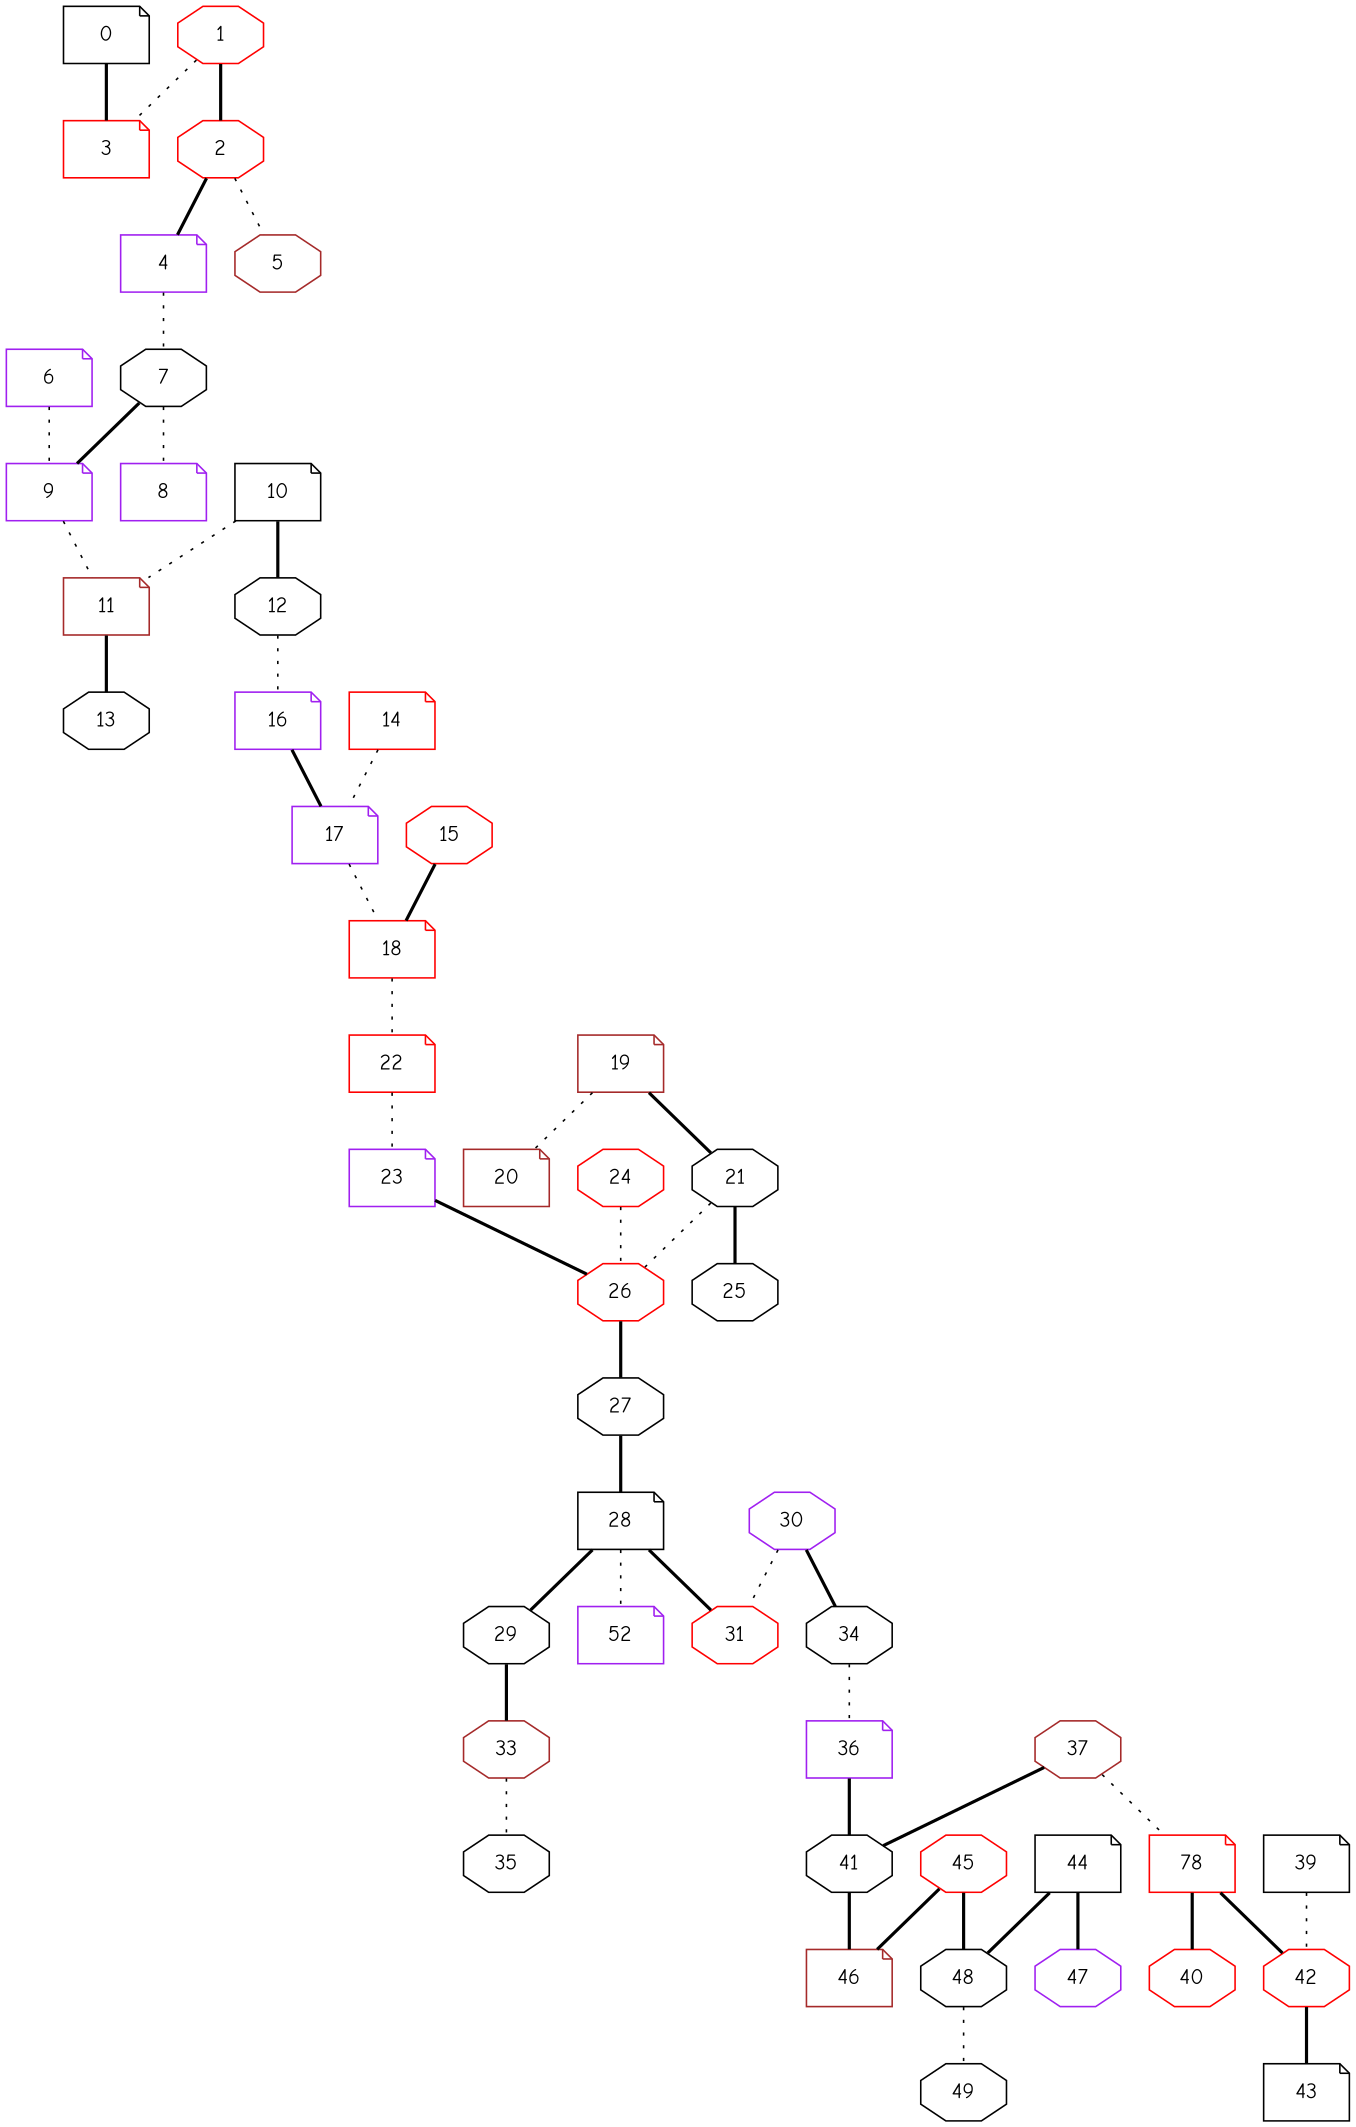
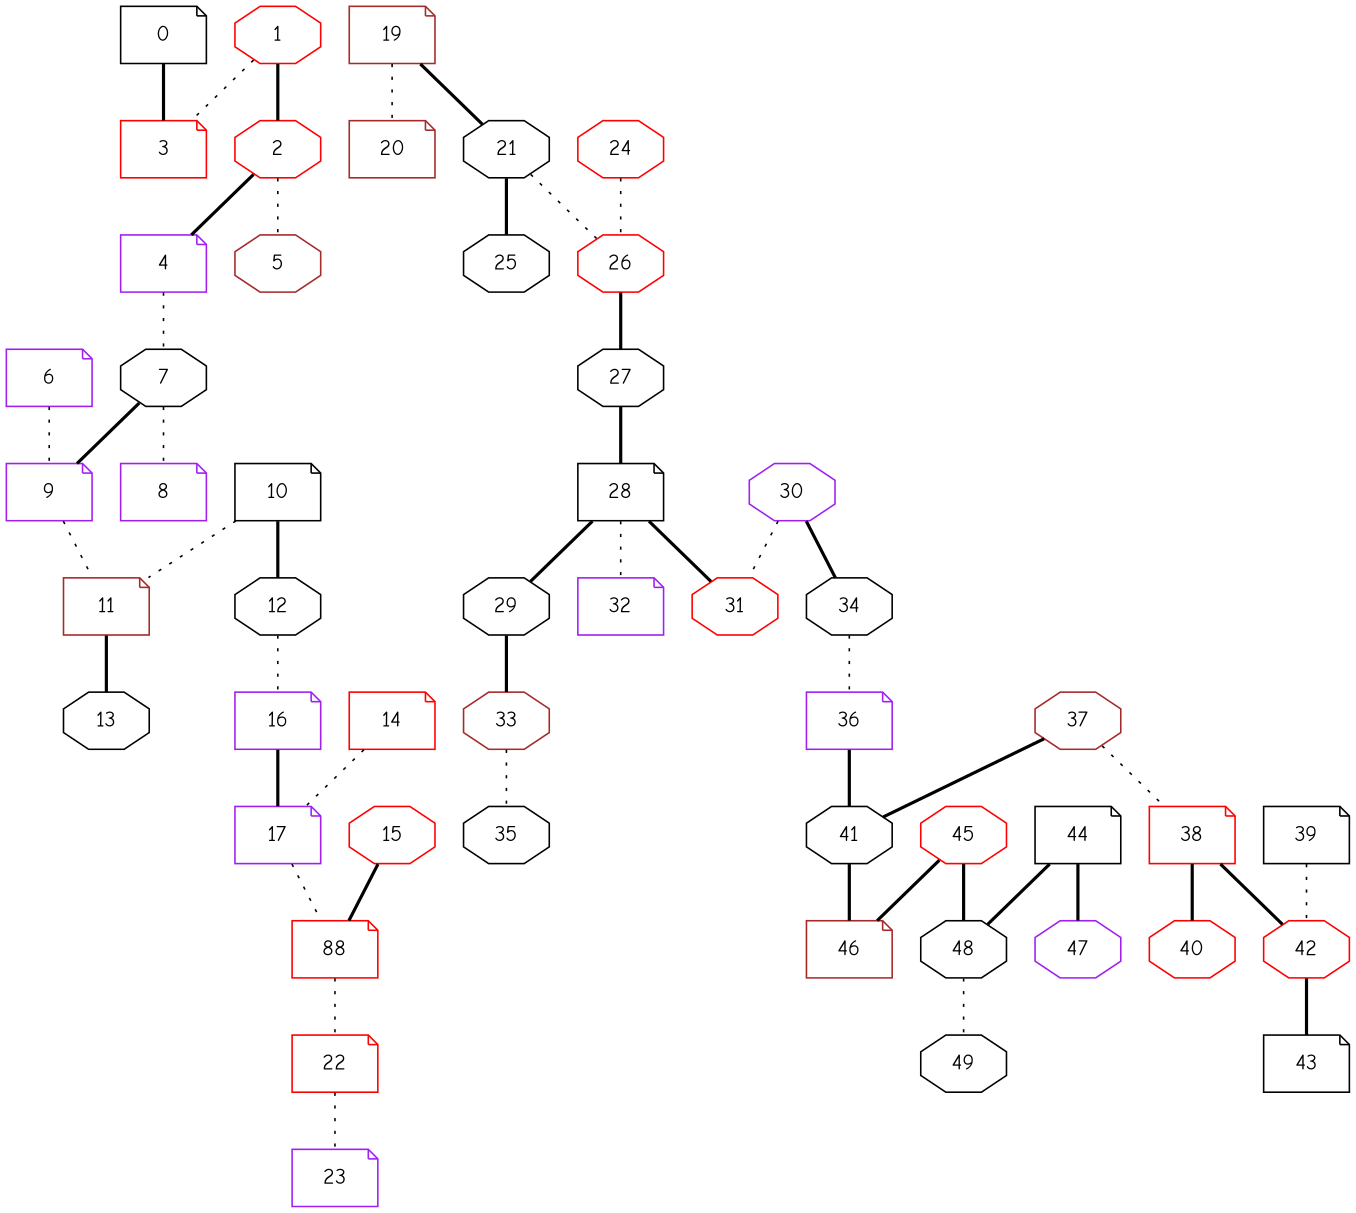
(392, 949) -> (335, 949)
(511, 1237) -> none
(621, 1635) -> (621, 606)
(1192, 1864) -> (1192, 835)
